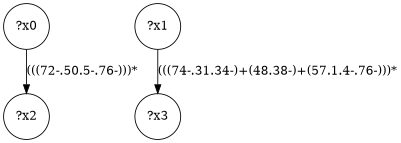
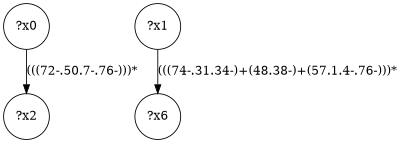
(82, 72) -> (82, 72)
(158, 117) -> (158, 117)
